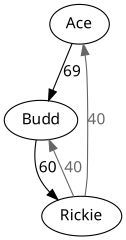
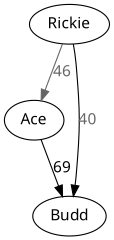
(97, 120) -> (62, 72)
(36, 168) -> none
(64, 173) -> (79, 115)
